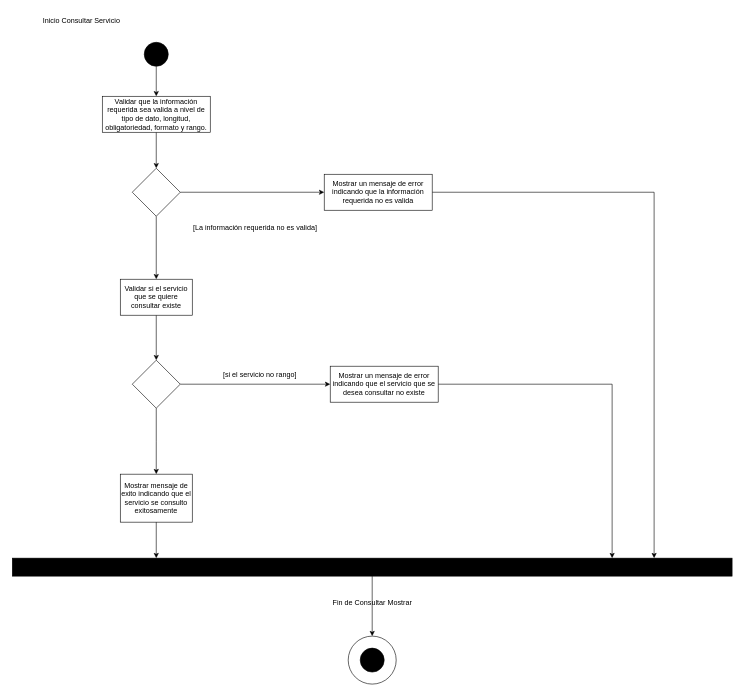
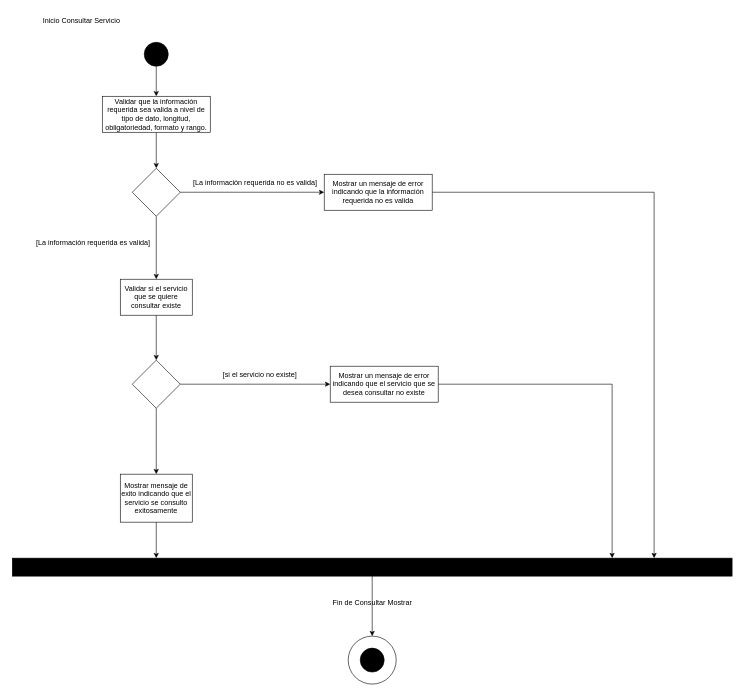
(255, 228) -> (255, 183)
none -> (93, 243)
(260, 375) -> (260, 375)
